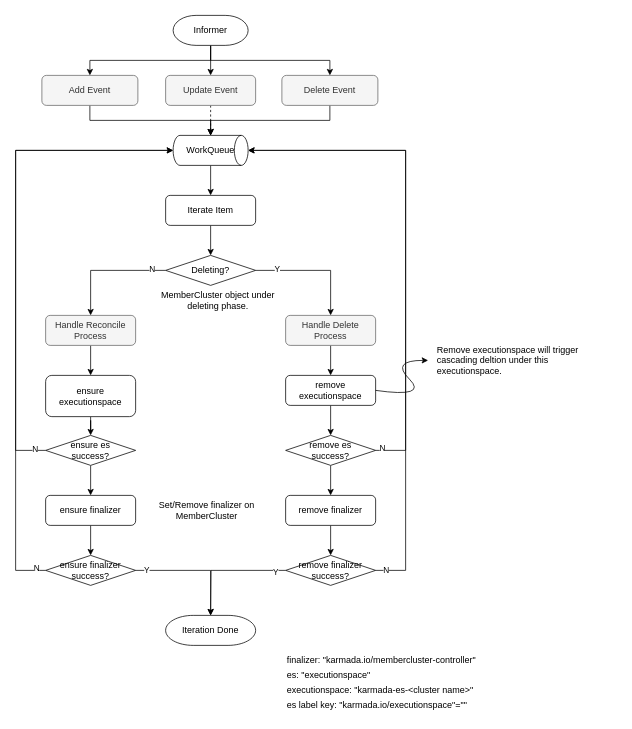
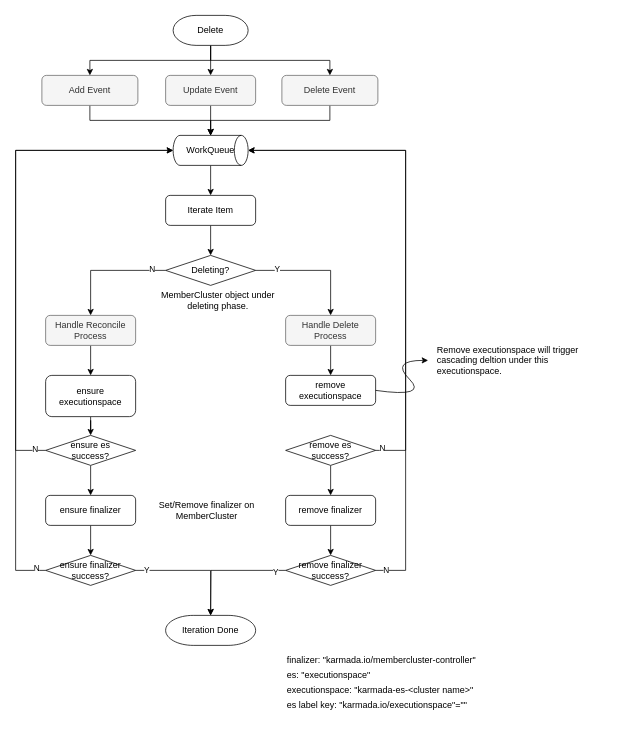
(210, 30) -> (210, 30)
(210, 112) -> (210, 112)
(330, 417) -> none
